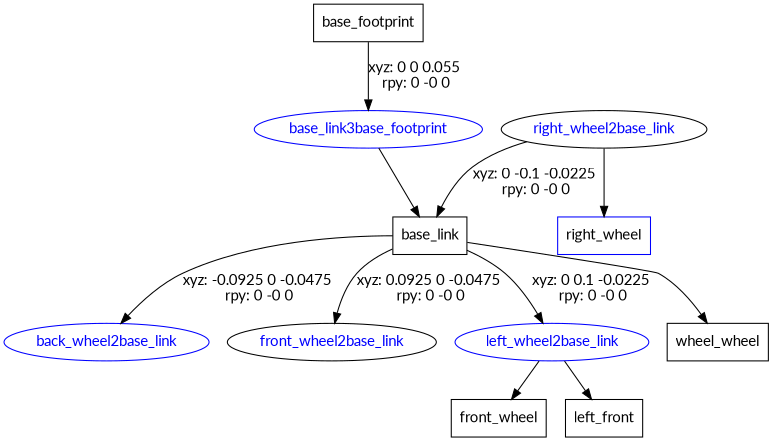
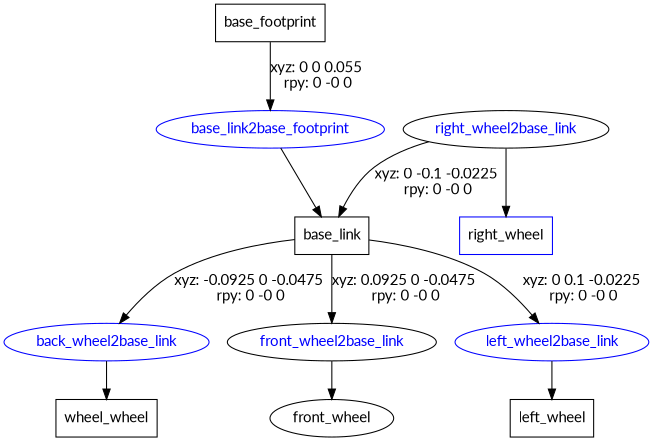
(368, 129) -> (270, 129)
(593, 262) -> (107, 375)
(528, 376) -> (332, 375)
(499, 418) -> (332, 418)
(604, 418) -> (552, 418)
